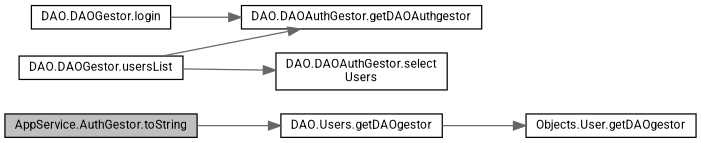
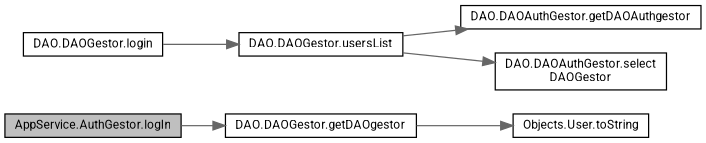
(200, 17) -> (195, 44)
(362, 71) -> (581, 71)
(101, 126) -> (93, 126)
(362, 126) -> (321, 126)
(611, 126) -> (581, 126)
